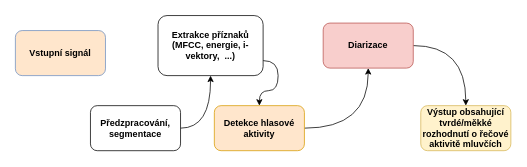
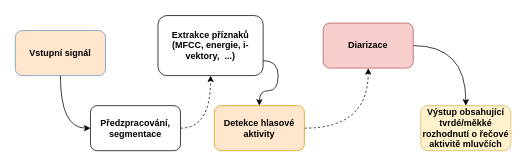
none -> (64, 107)
(206, 111) -> (206, 111)
(350, 115) -> (350, 115)
